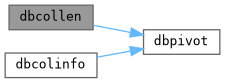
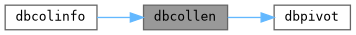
(114, 54) -> (114, 17)
